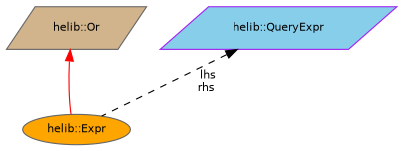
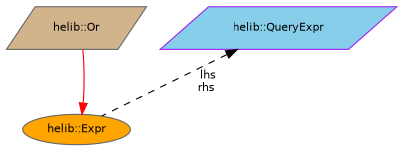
(69, 88) -> (84, 76)
